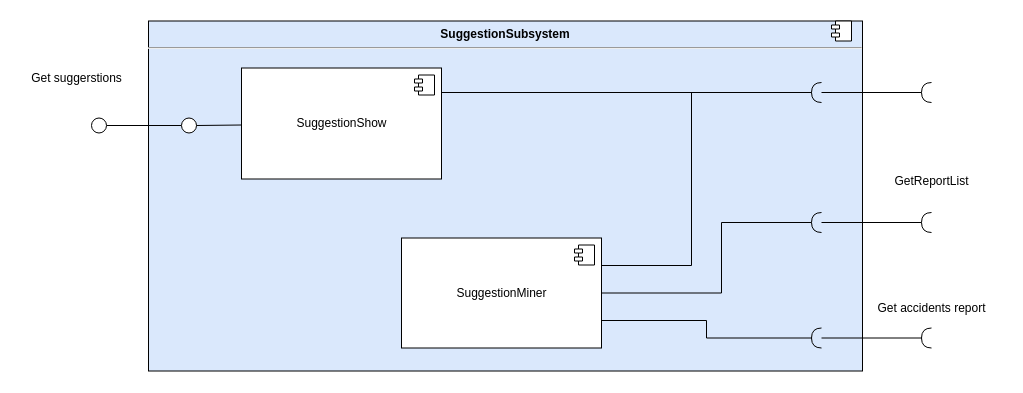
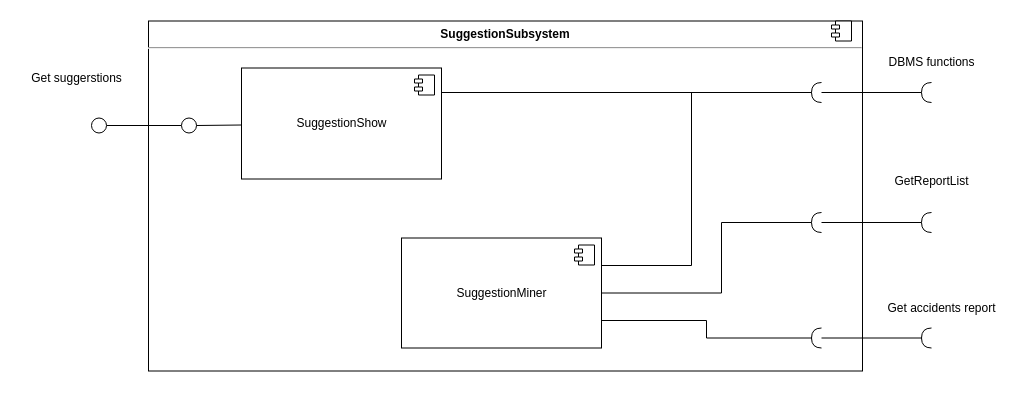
none -> (932, 63)
(506, 196) -> (506, 196)
(932, 308) -> (942, 308)
